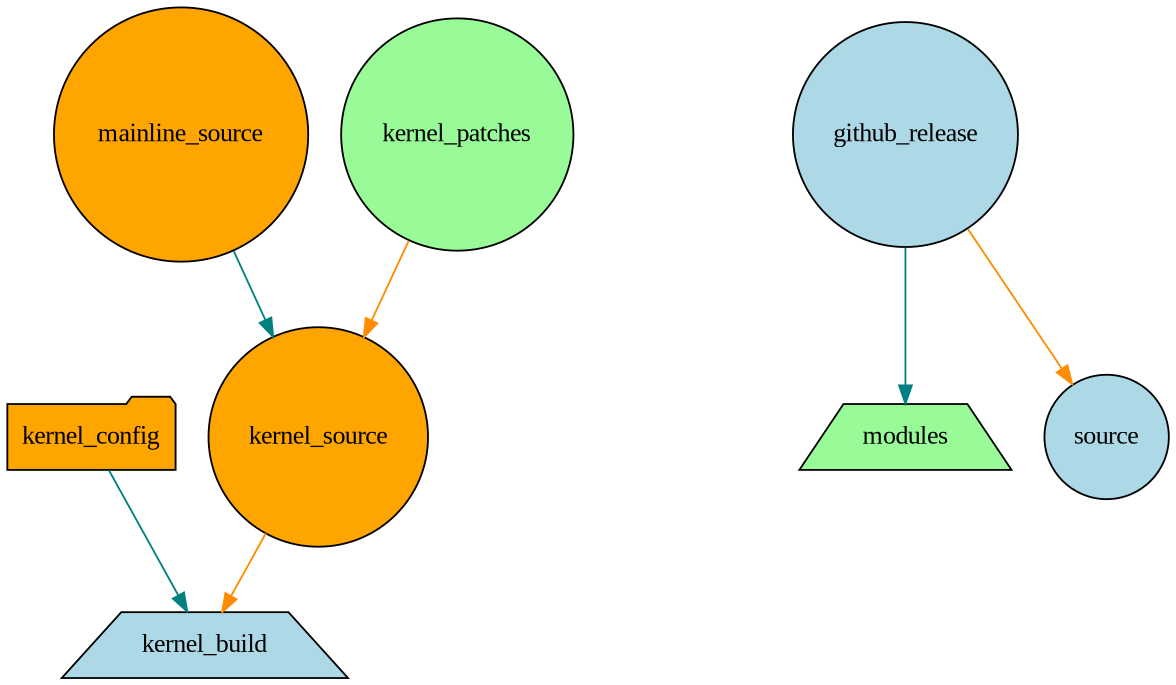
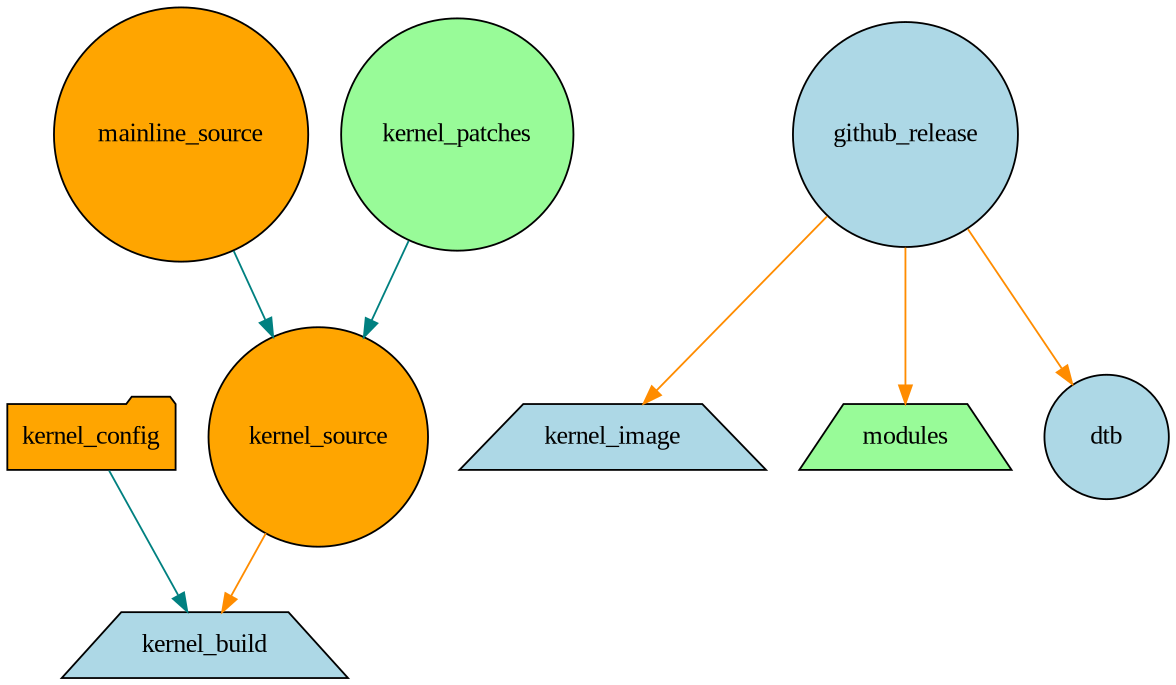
(390, 281) -> (390, 281)
(905, 316) -> (905, 316)
none -> (613, 437)
(1107, 437) -> (1107, 437)
